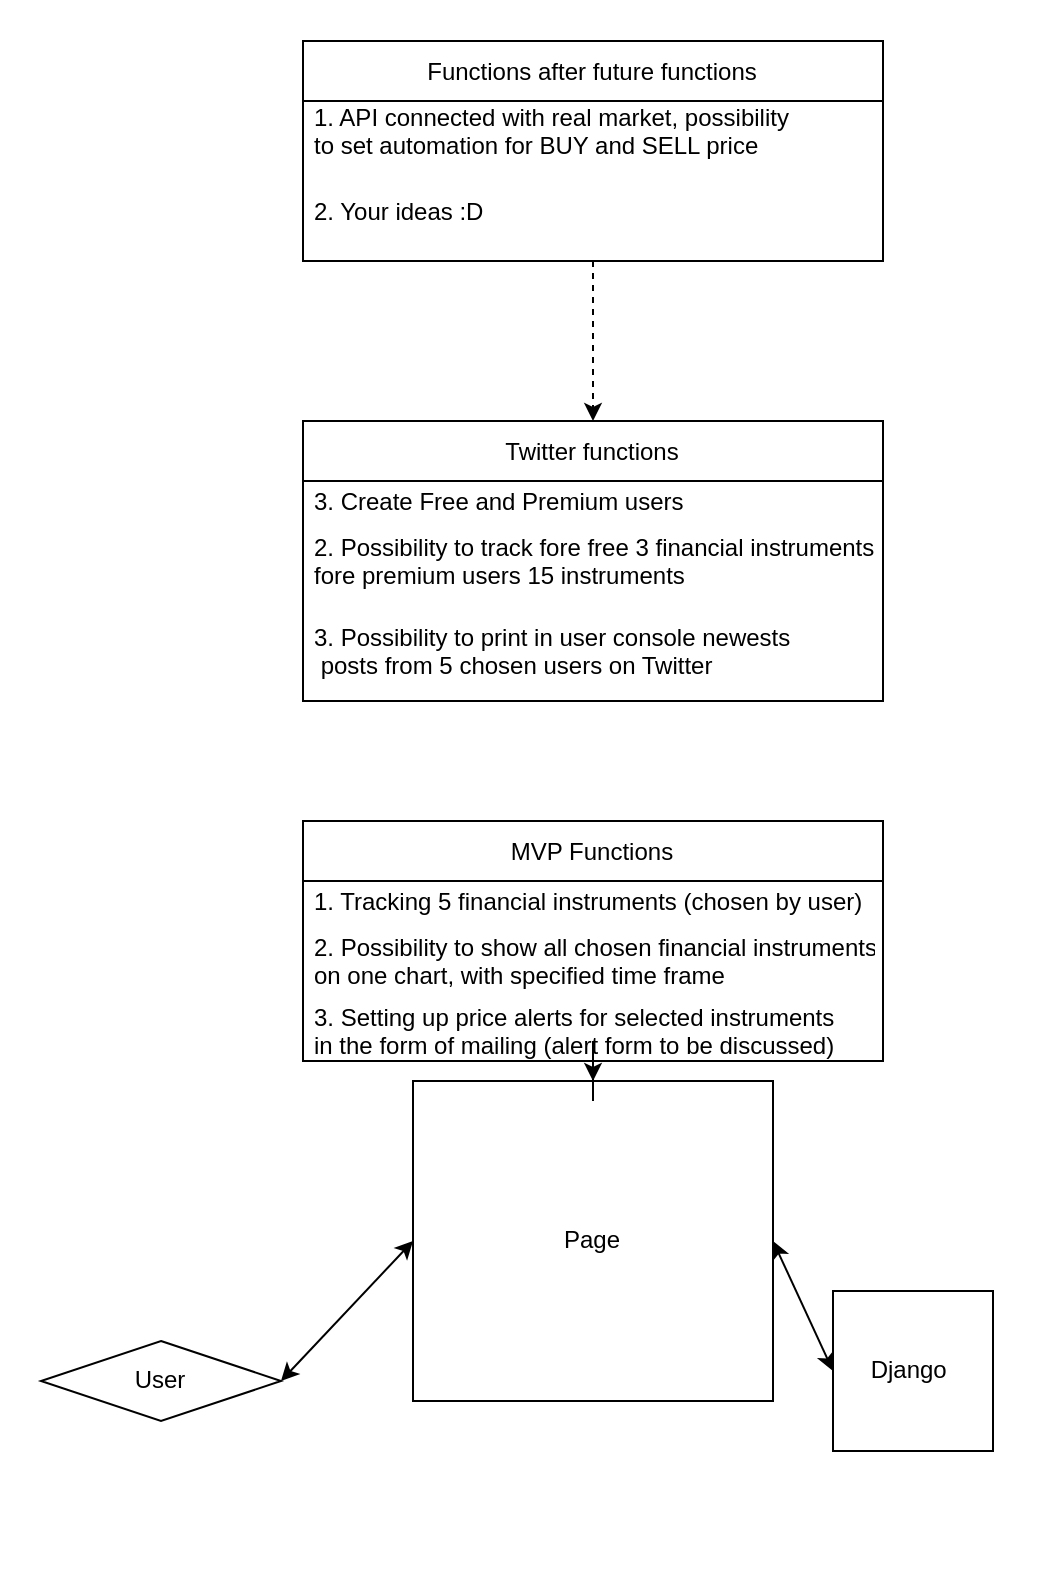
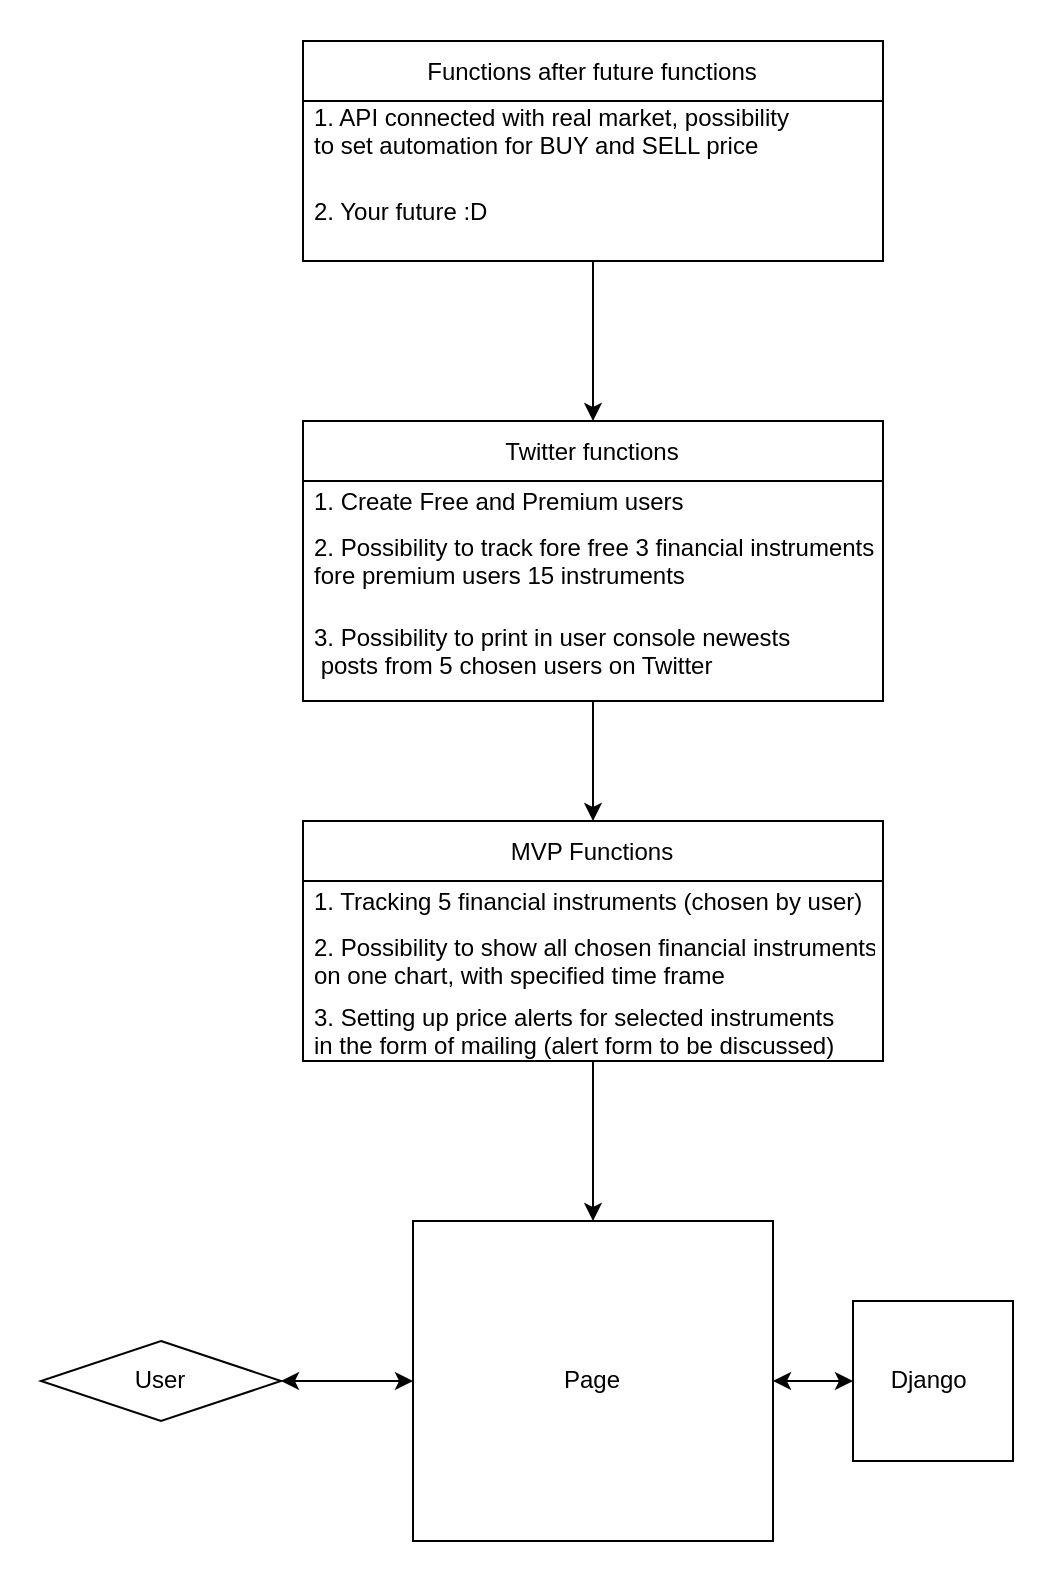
(403, 212) -> (413, 212)
(593, 334) -> (593, 334)
(507, 502) -> (507, 502)
none -> (593, 756)
(593, 1241) -> (593, 1381)
(913, 1371) -> (933, 1381)
